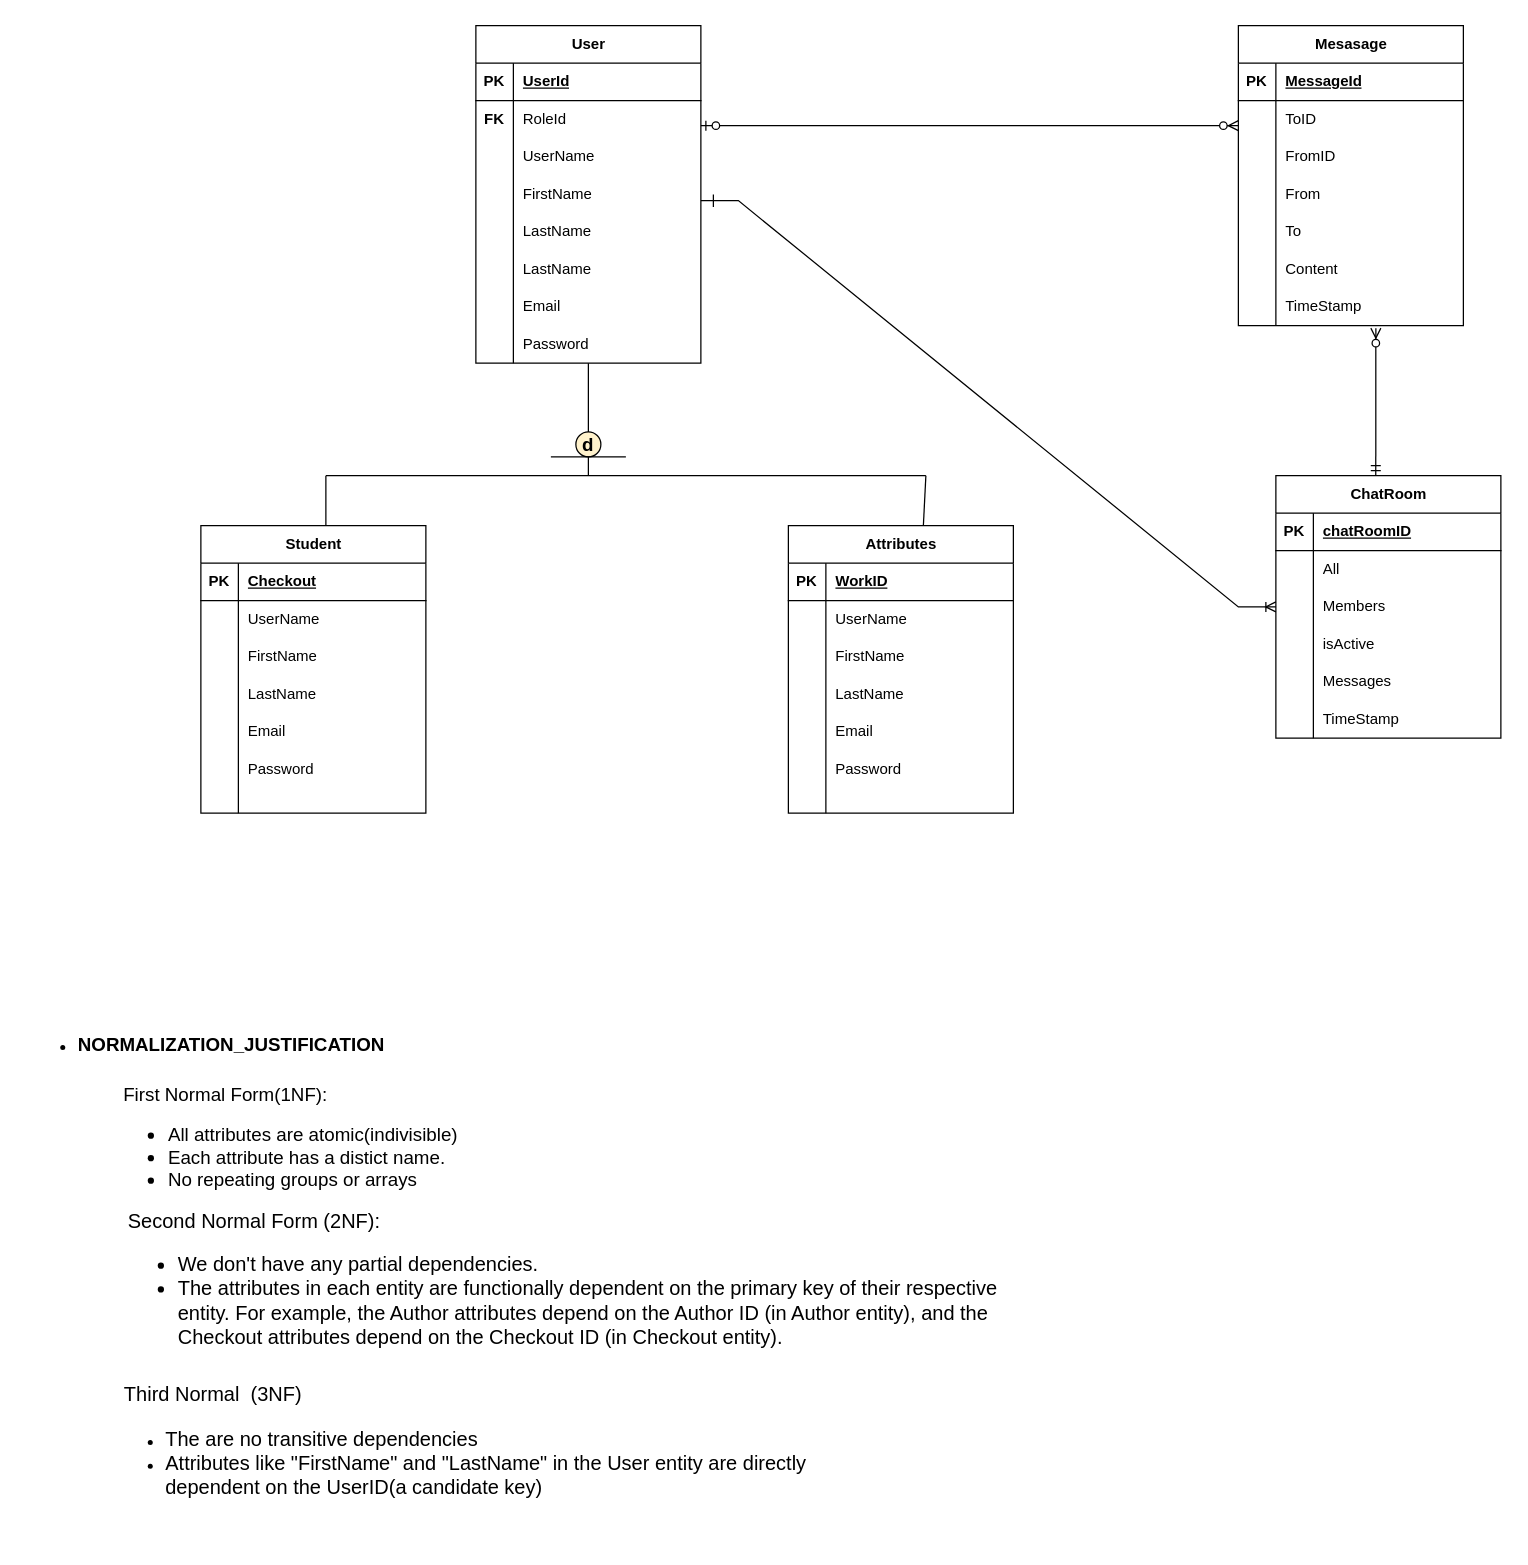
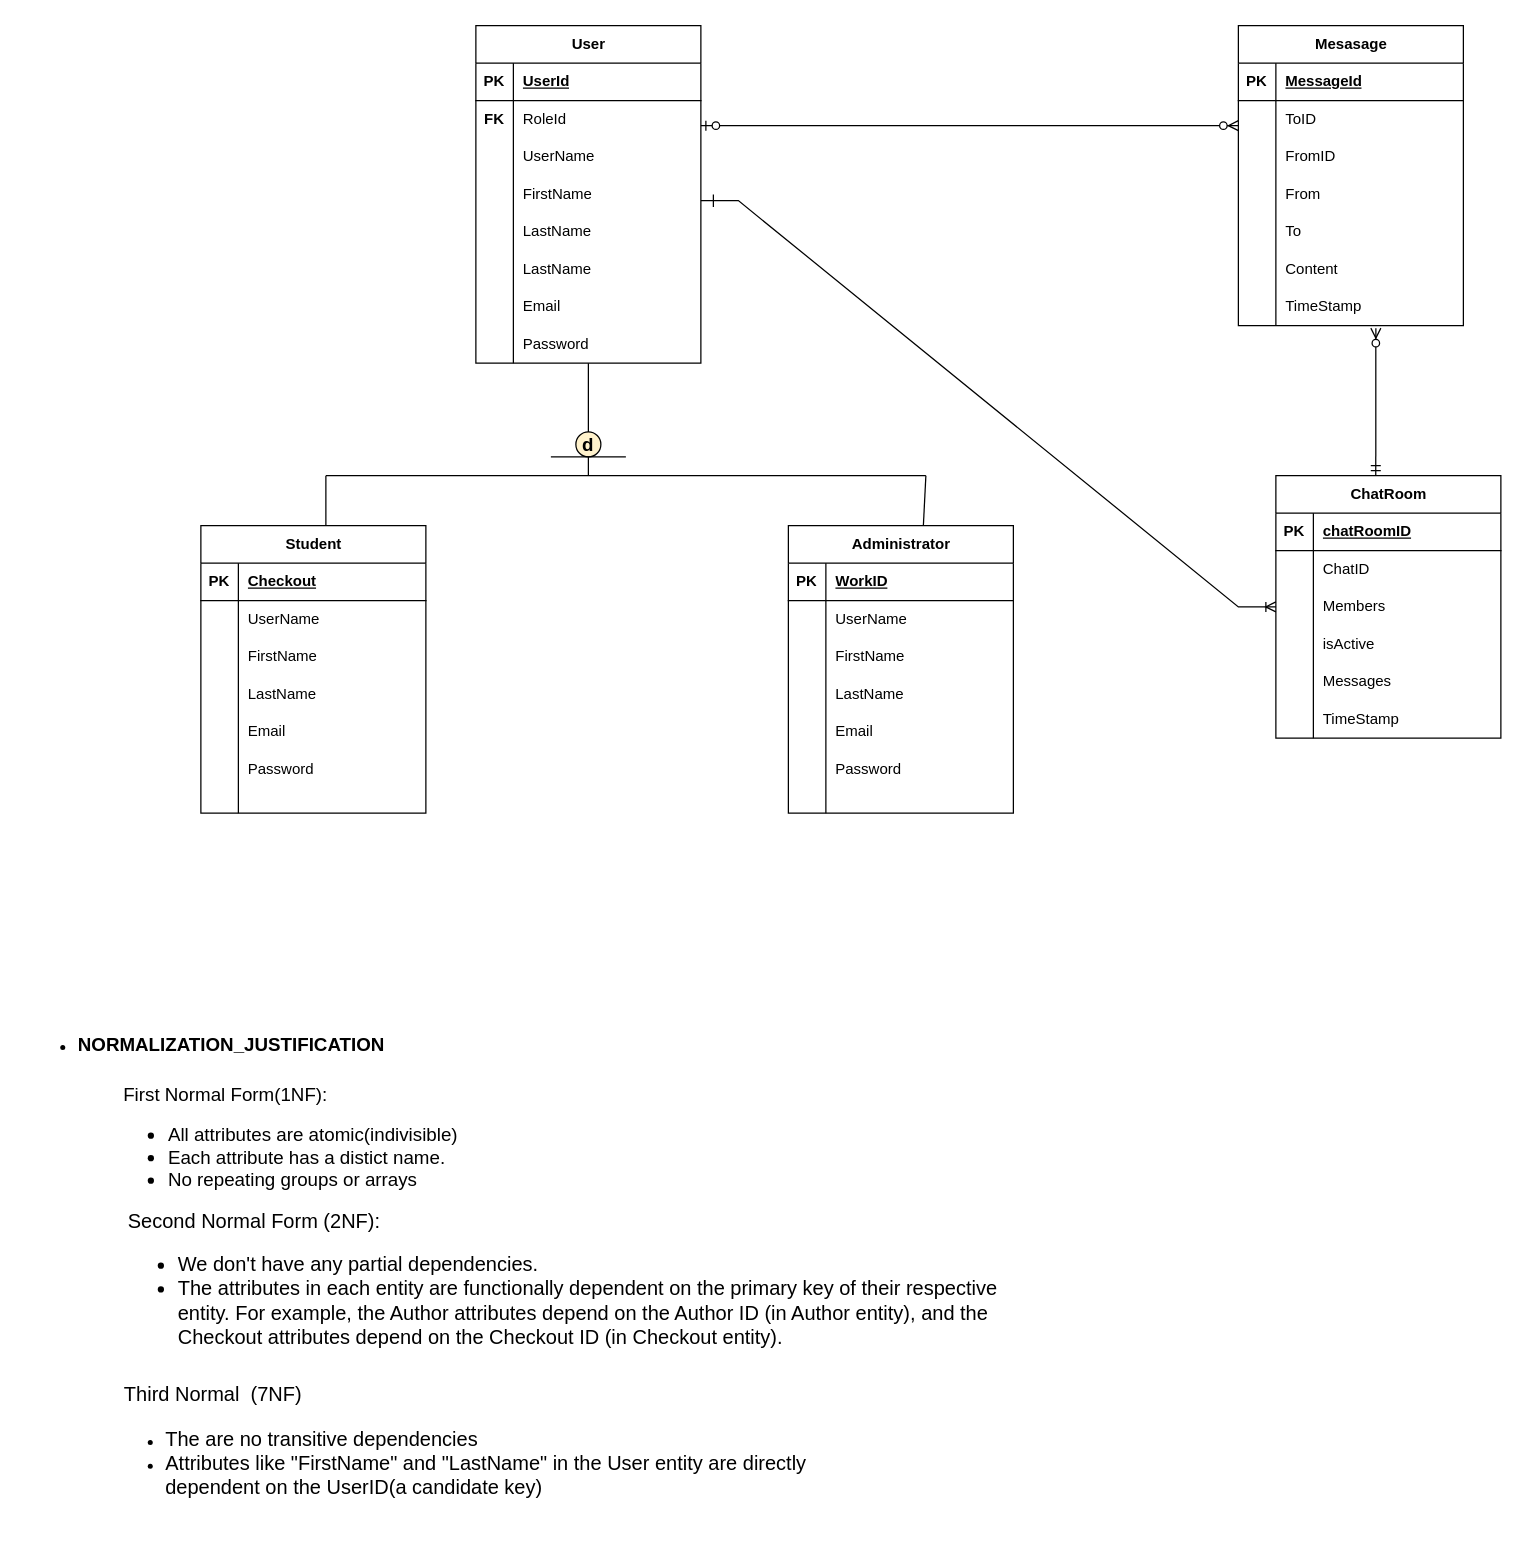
(901, 544) -> (901, 544)
(1332, 569) -> (1348, 569)
(213, 1394) -> (213, 1394)
